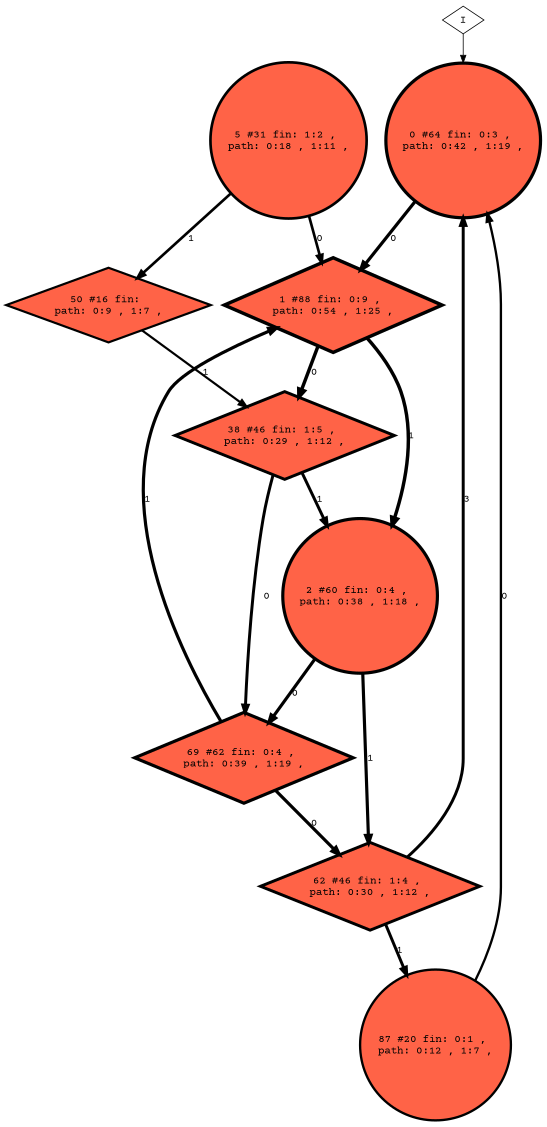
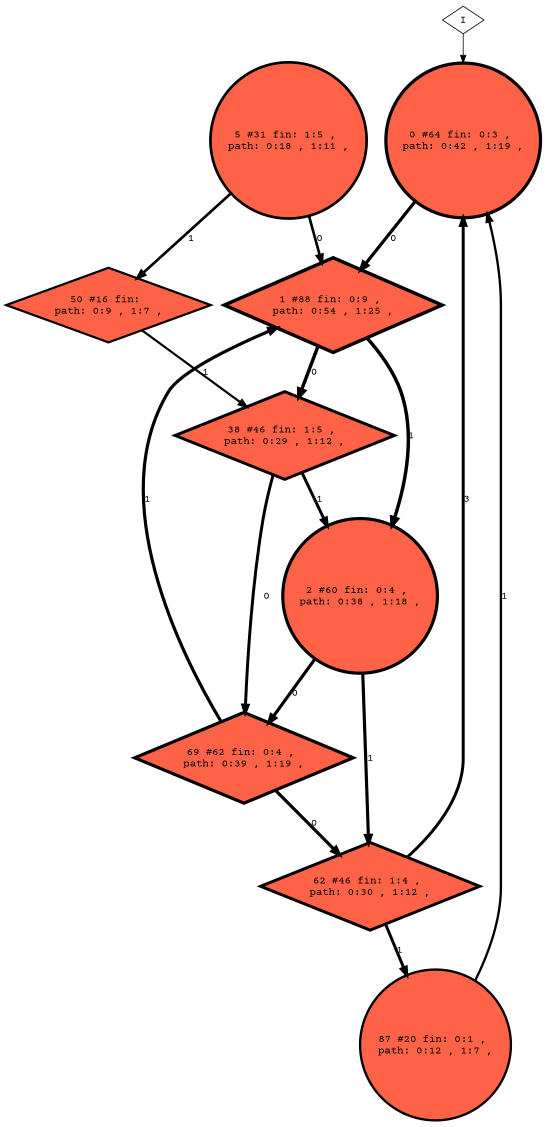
(289, 140) -> (289, 140)
(507, 596) -> (507, 596)
